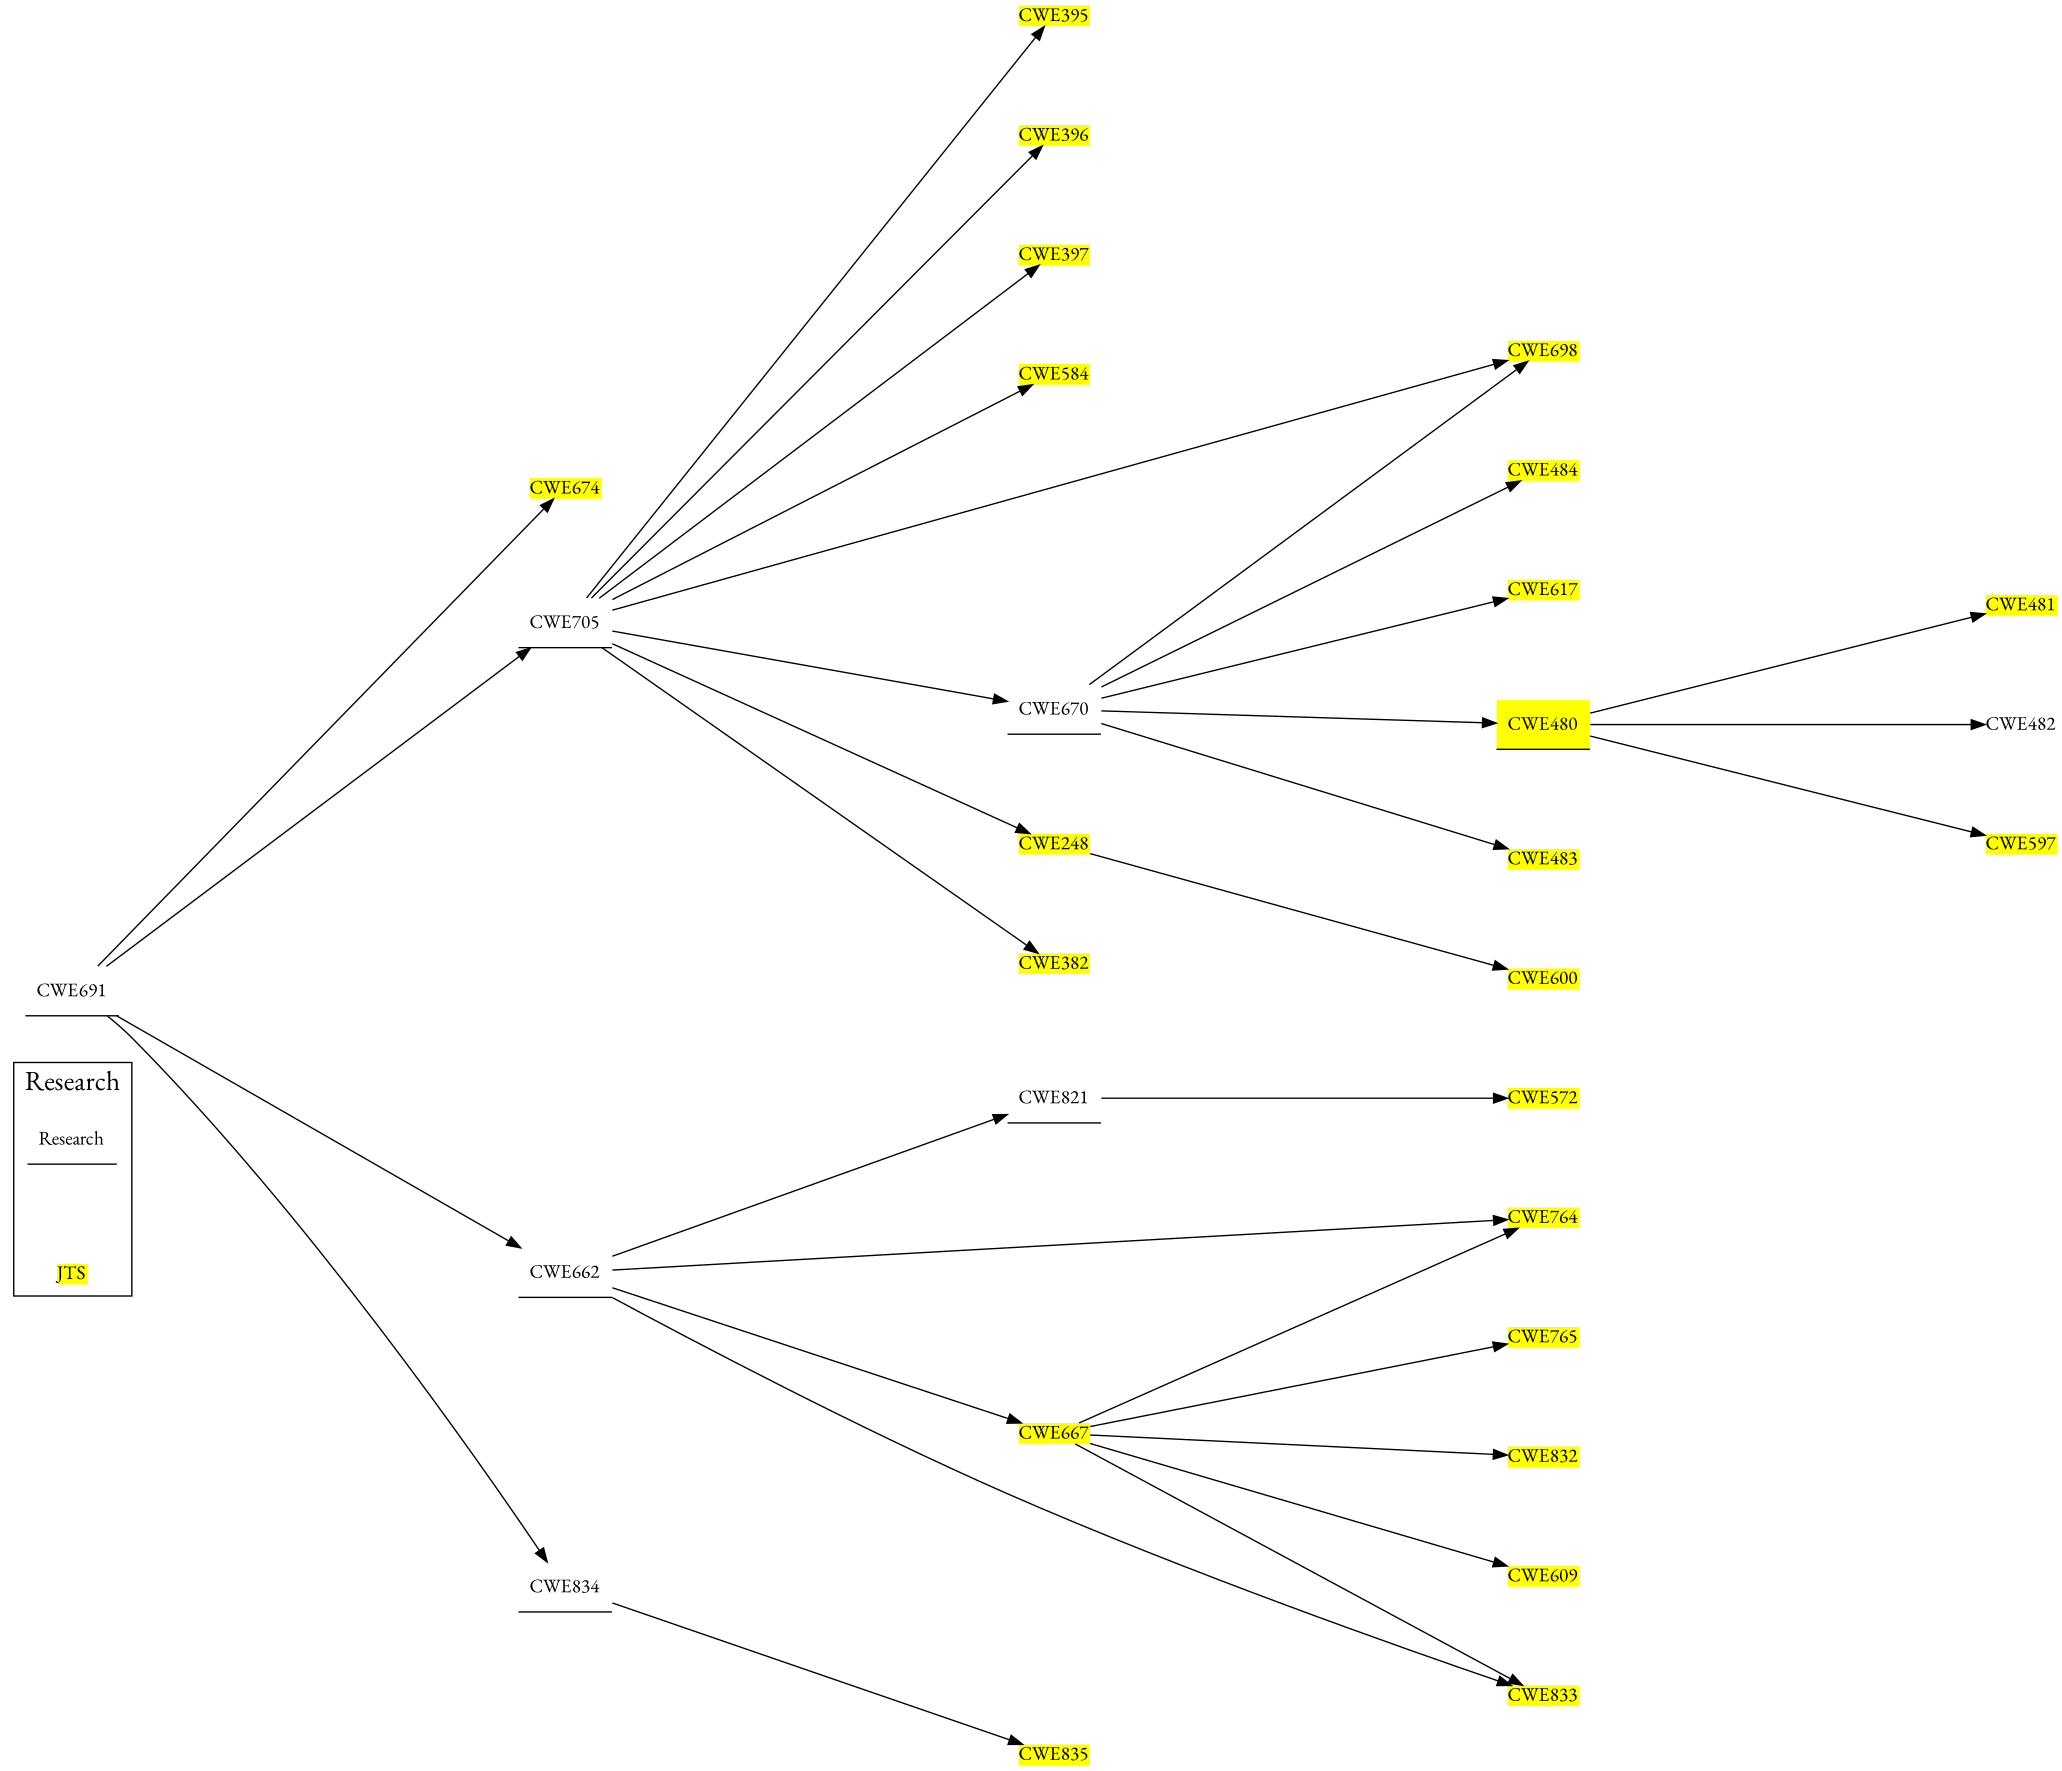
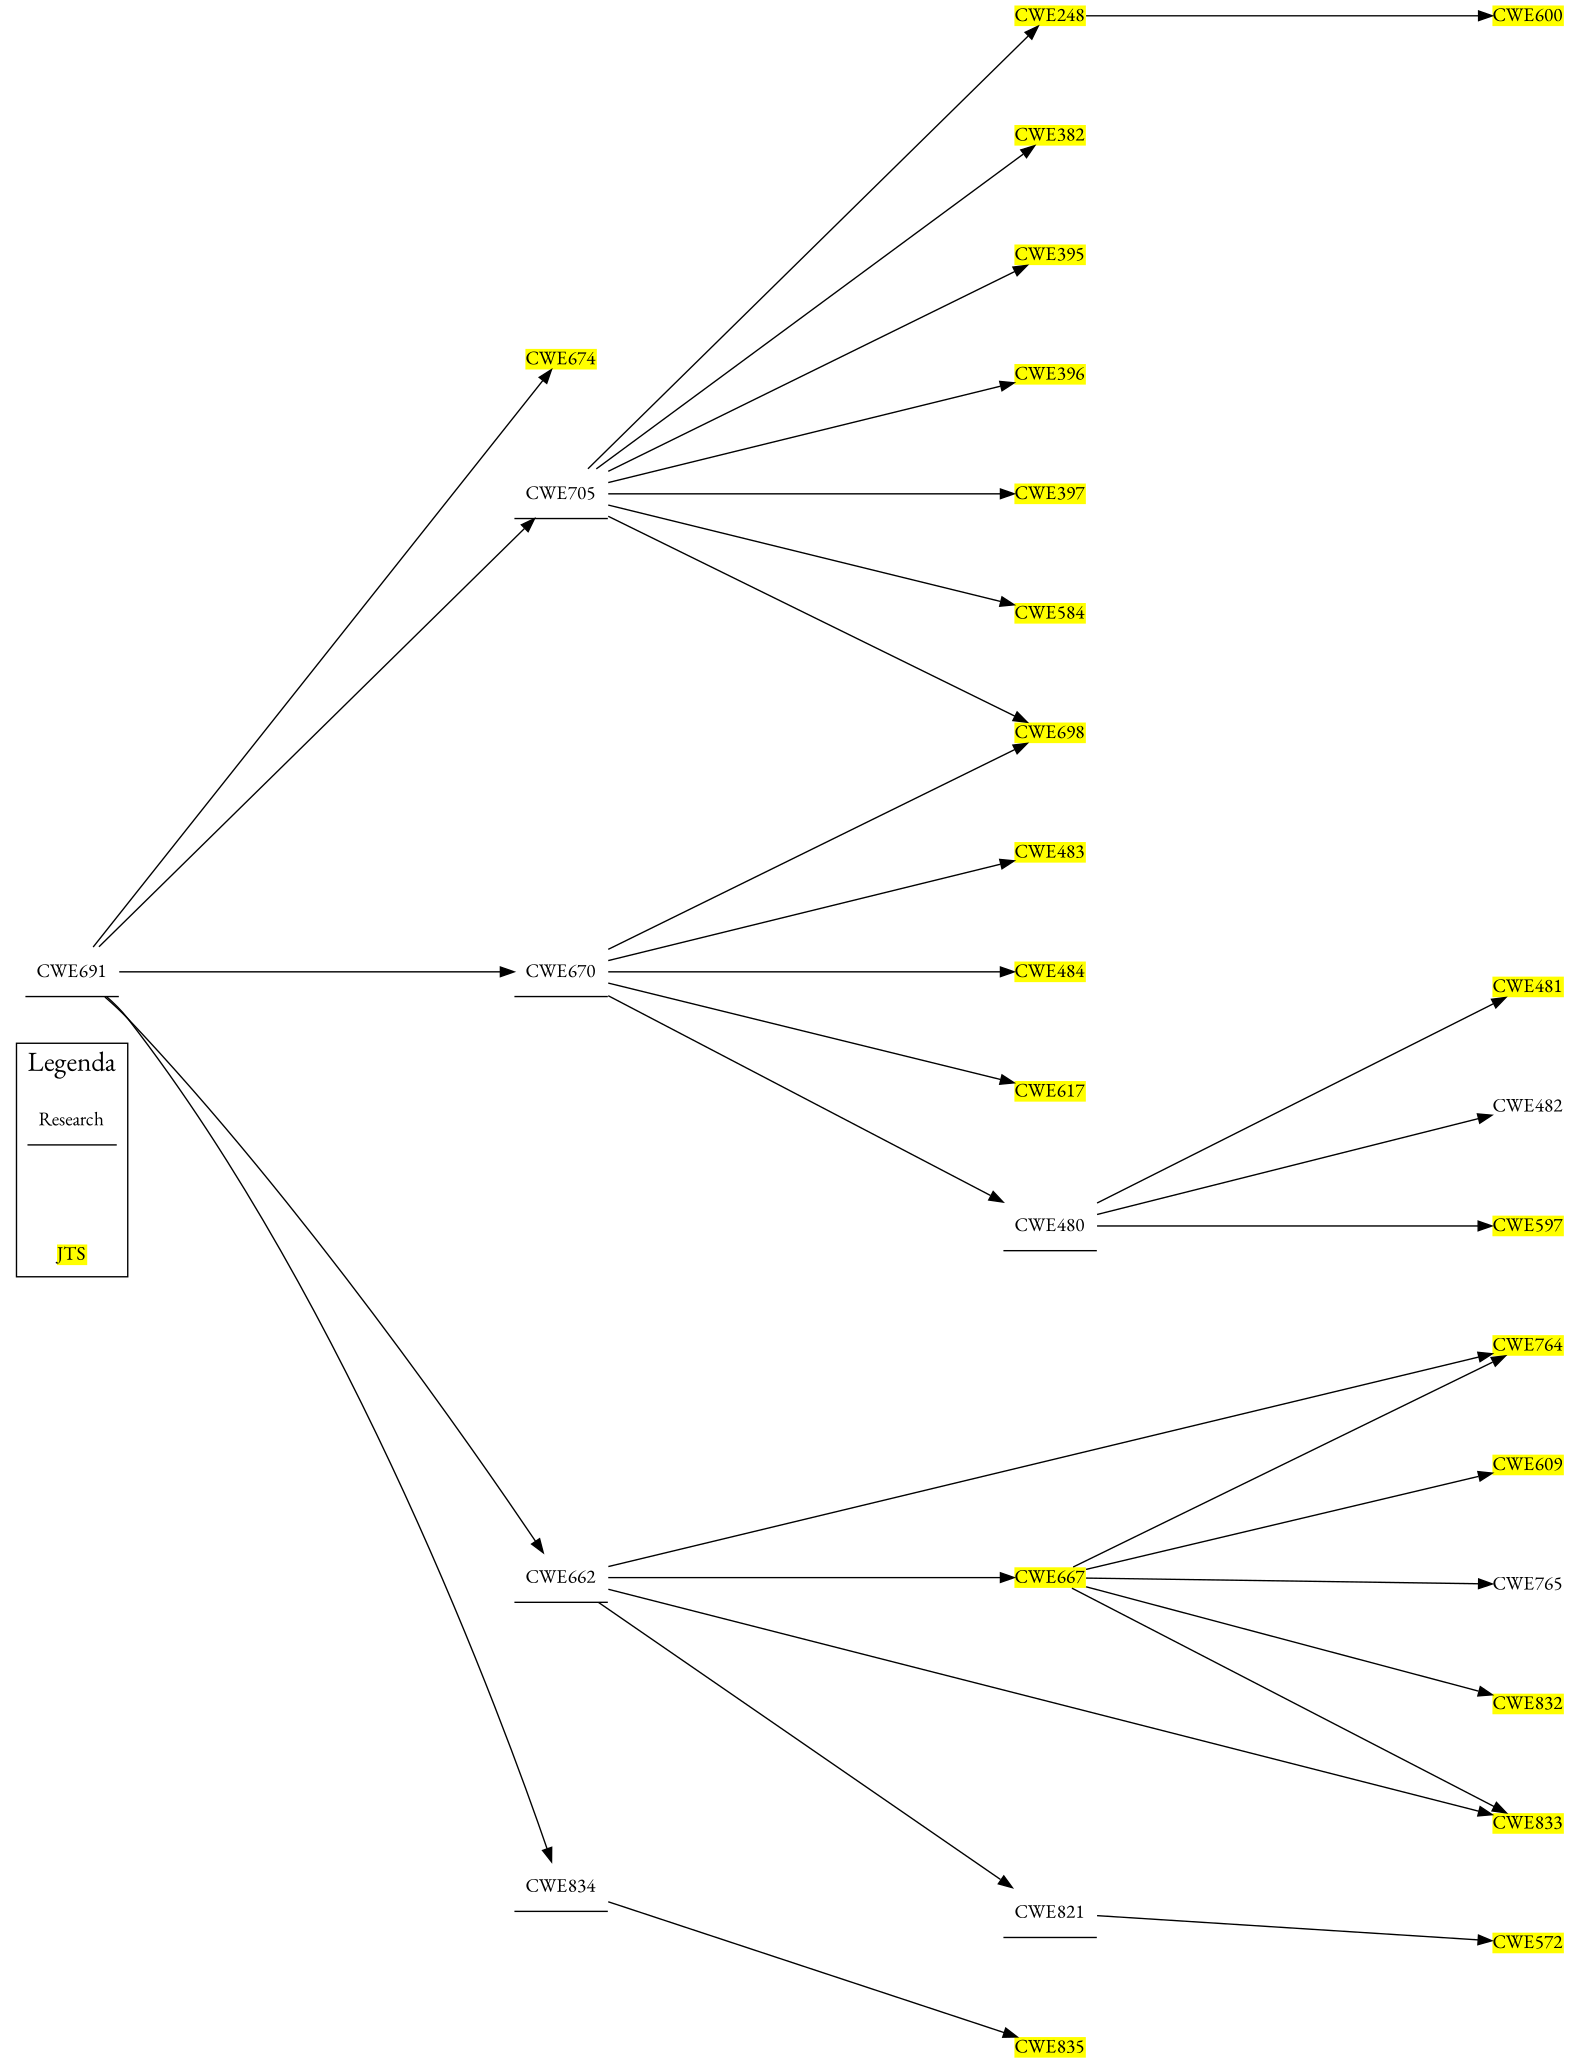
(803, 665) -> (310, 972)
(1543, 725) -> (1050, 1226)
(73, 1083) -> (72, 1064)
(1543, 1337) -> (1528, 1584)
